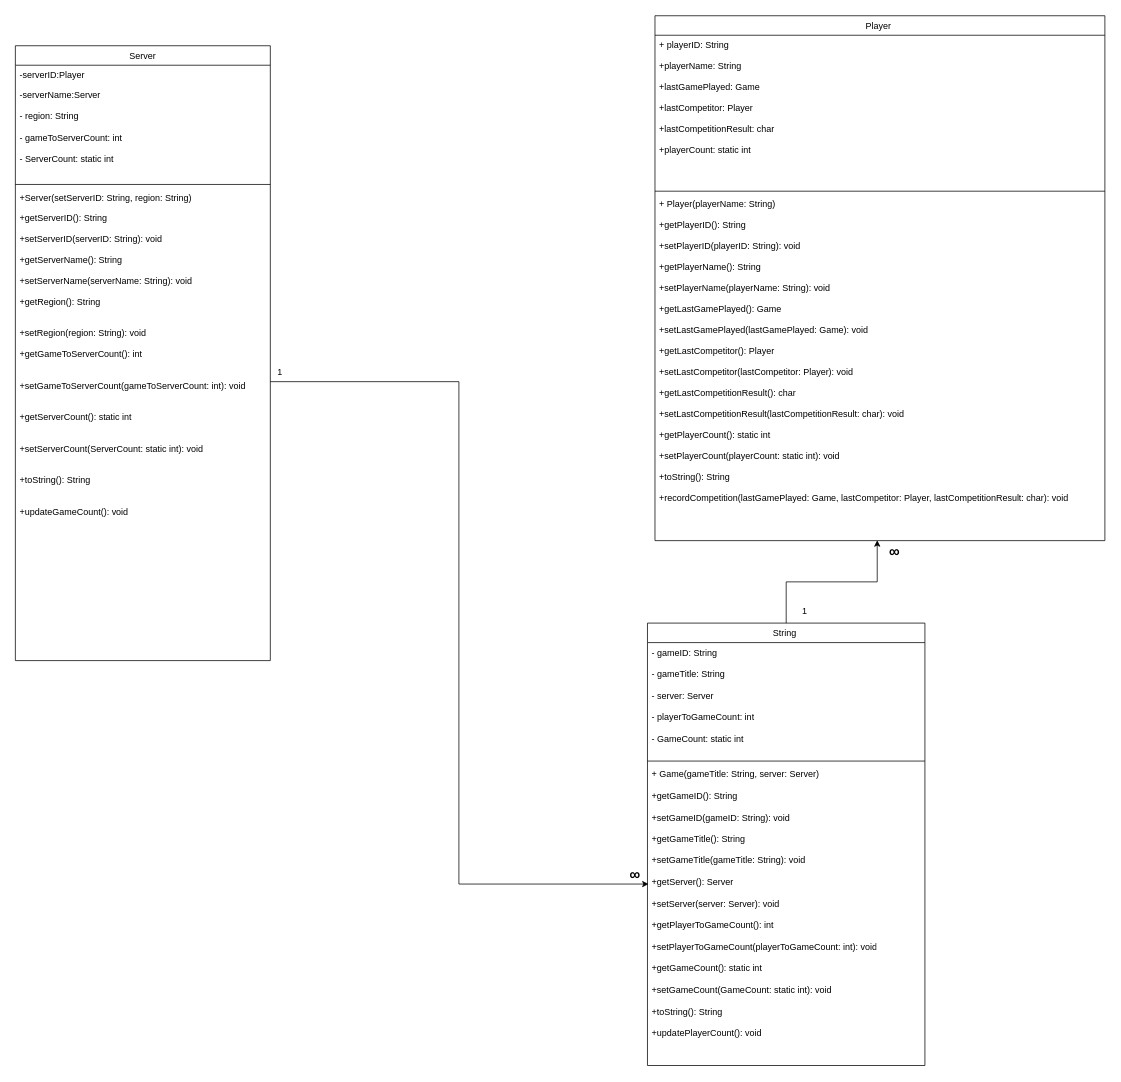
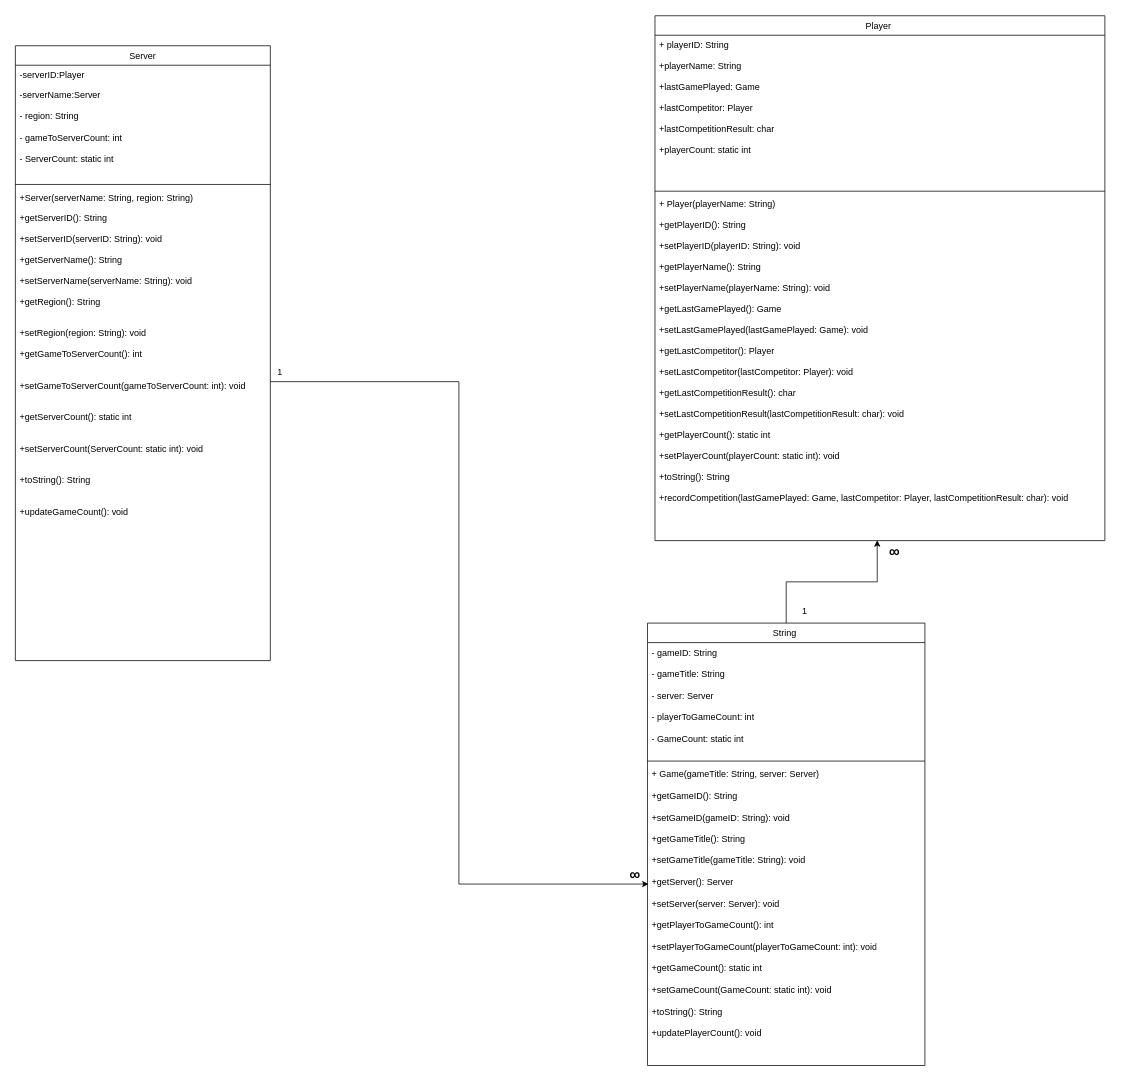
(120, 198) -> (117, 198)
